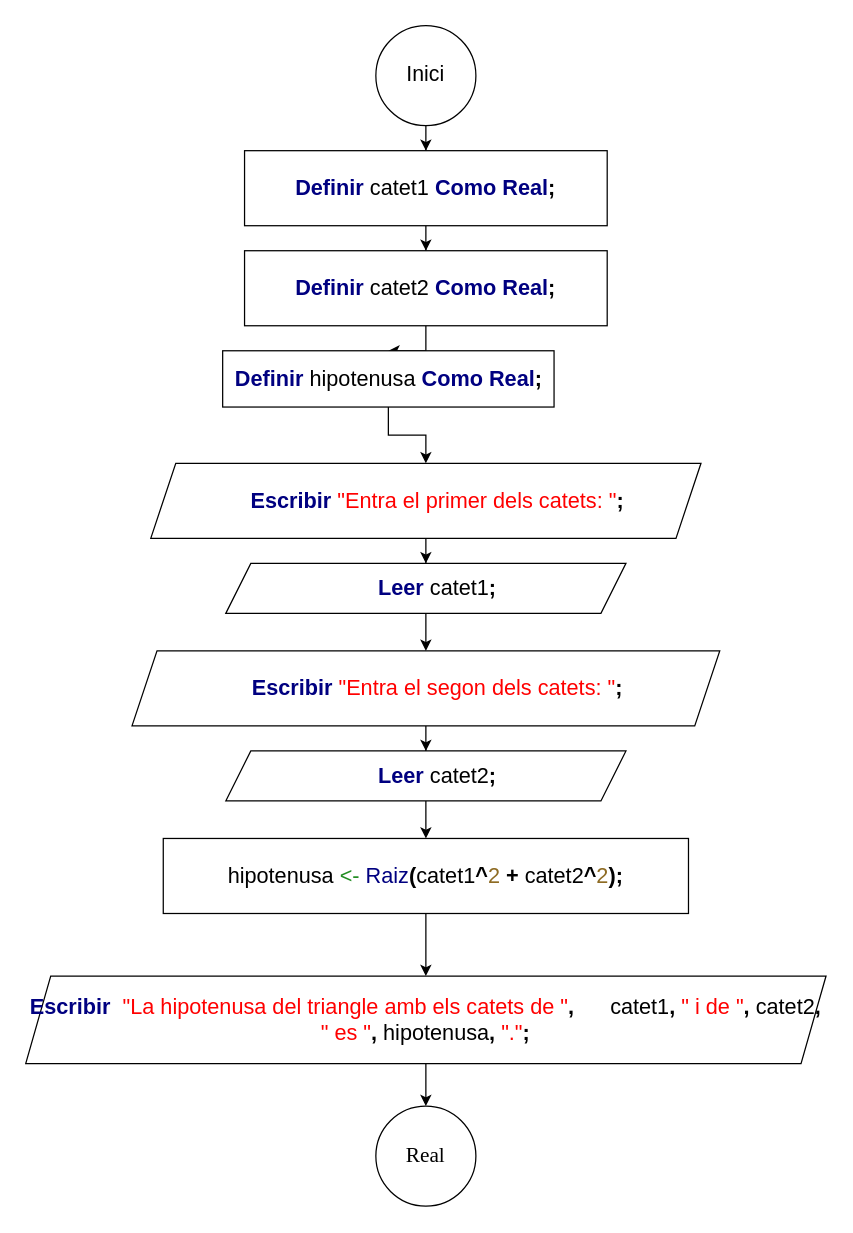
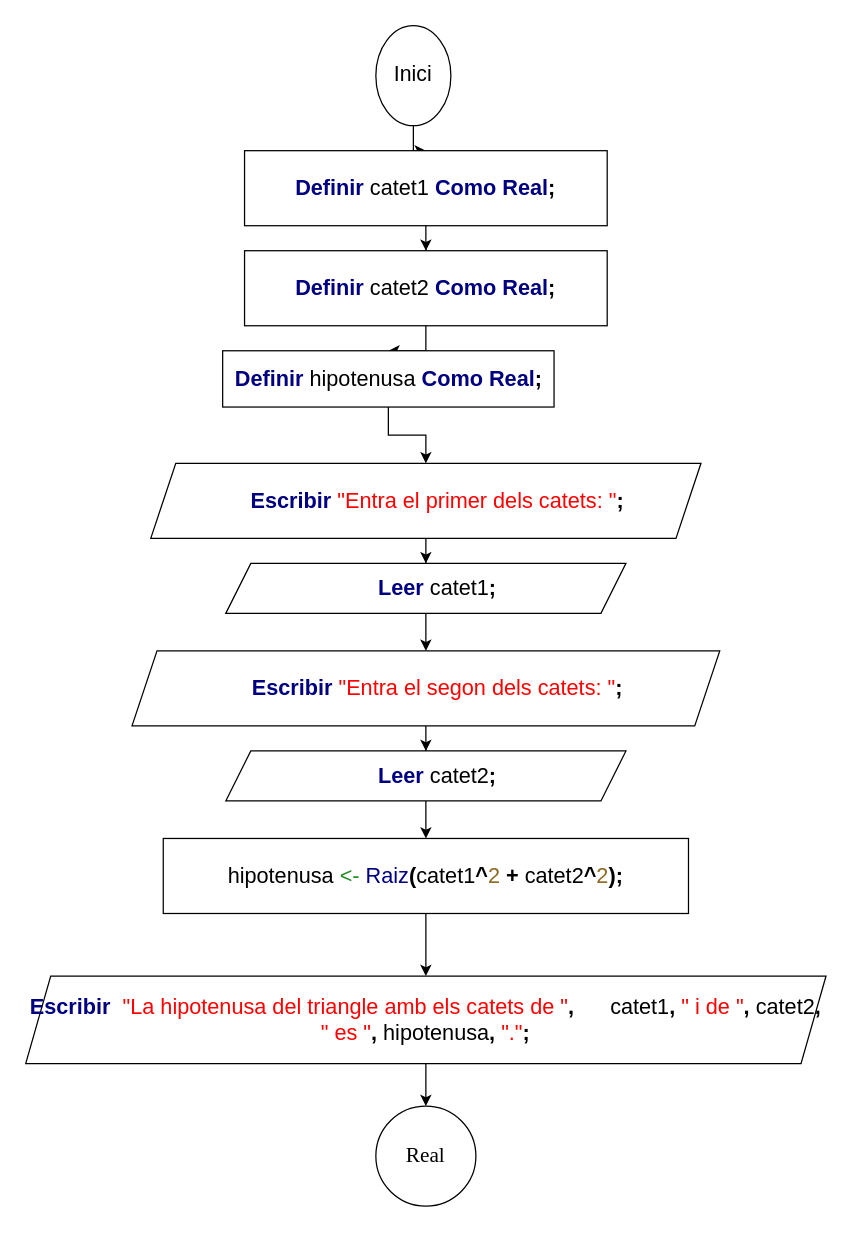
(426, 76) -> (413, 76)
